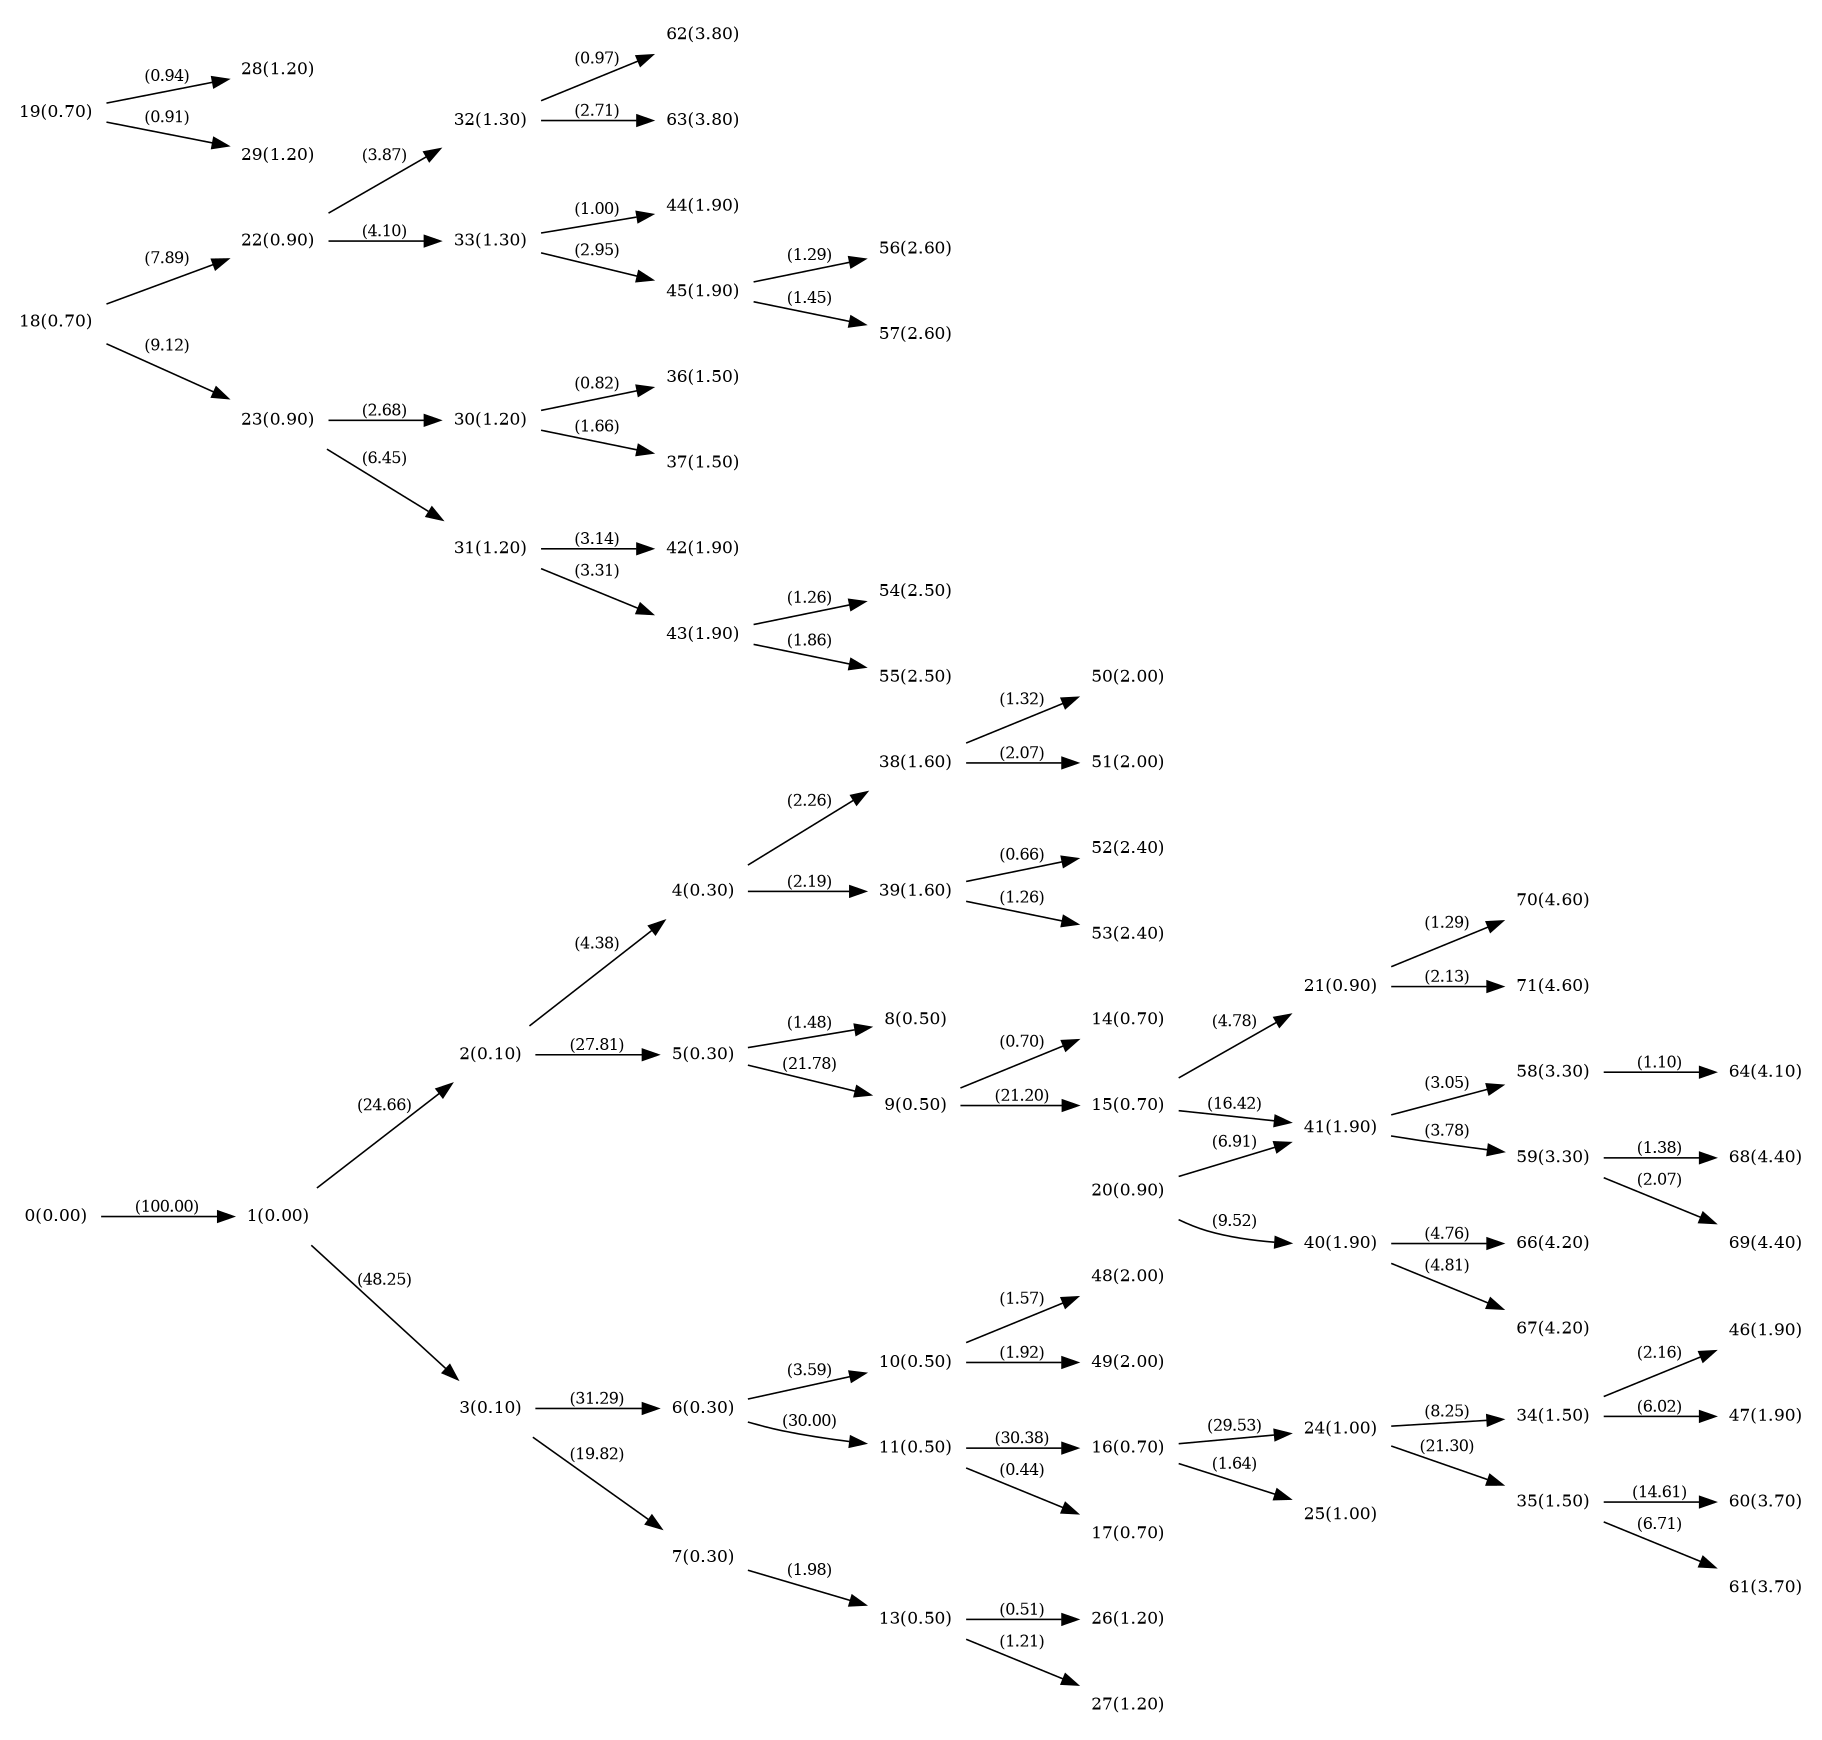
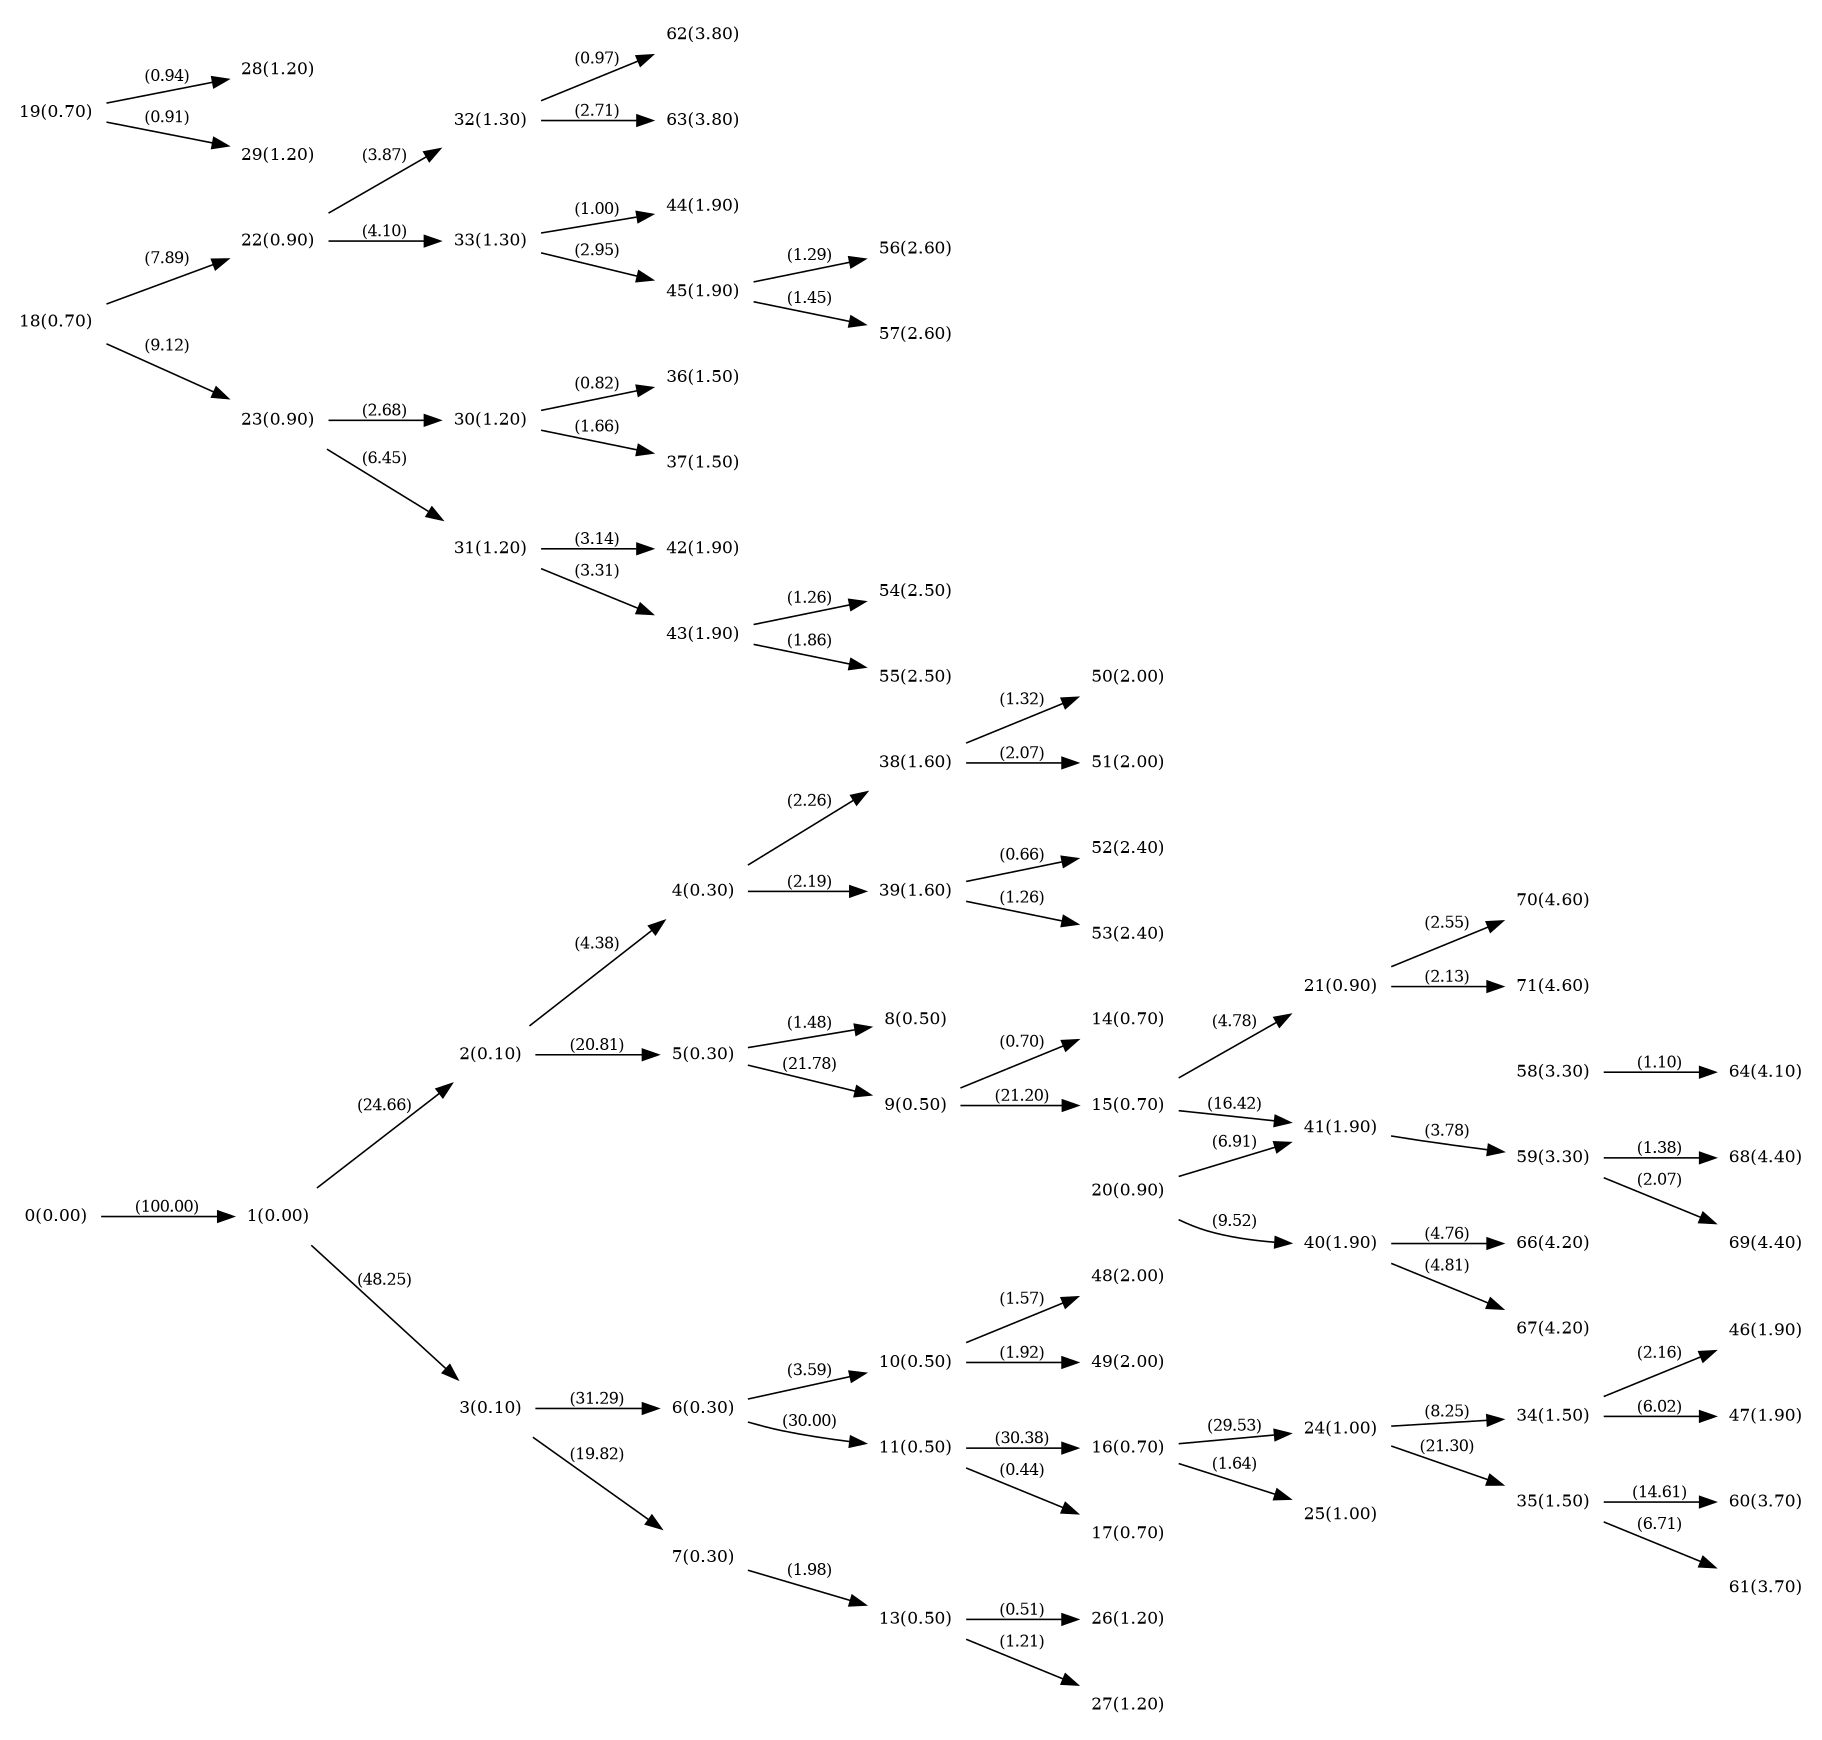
(1447, 924) -> (1447, 924)
(597, 1046) -> (597, 1046)
(1439, 1102) -> none
